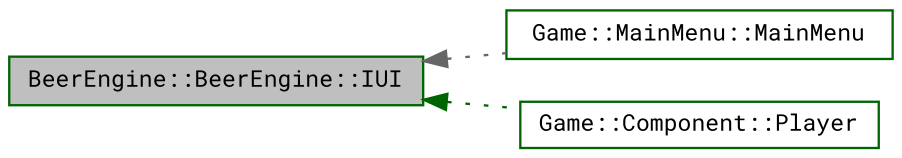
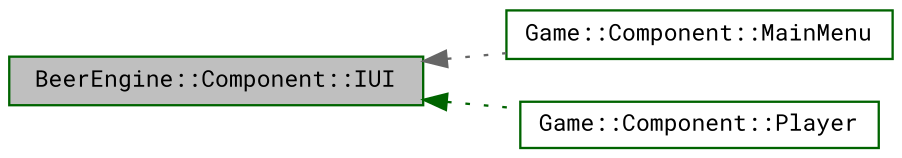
(700, 35) -> (700, 35)
(216, 81) -> (216, 81)
